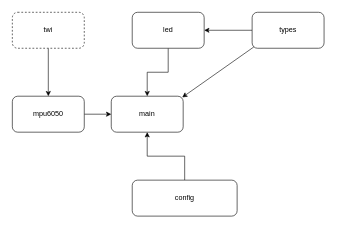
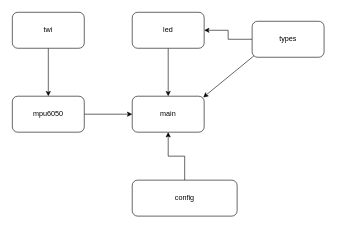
(48, 30) -> (48, 30)
(288, 30) -> (288, 39)
(147, 114) -> (168, 114)
